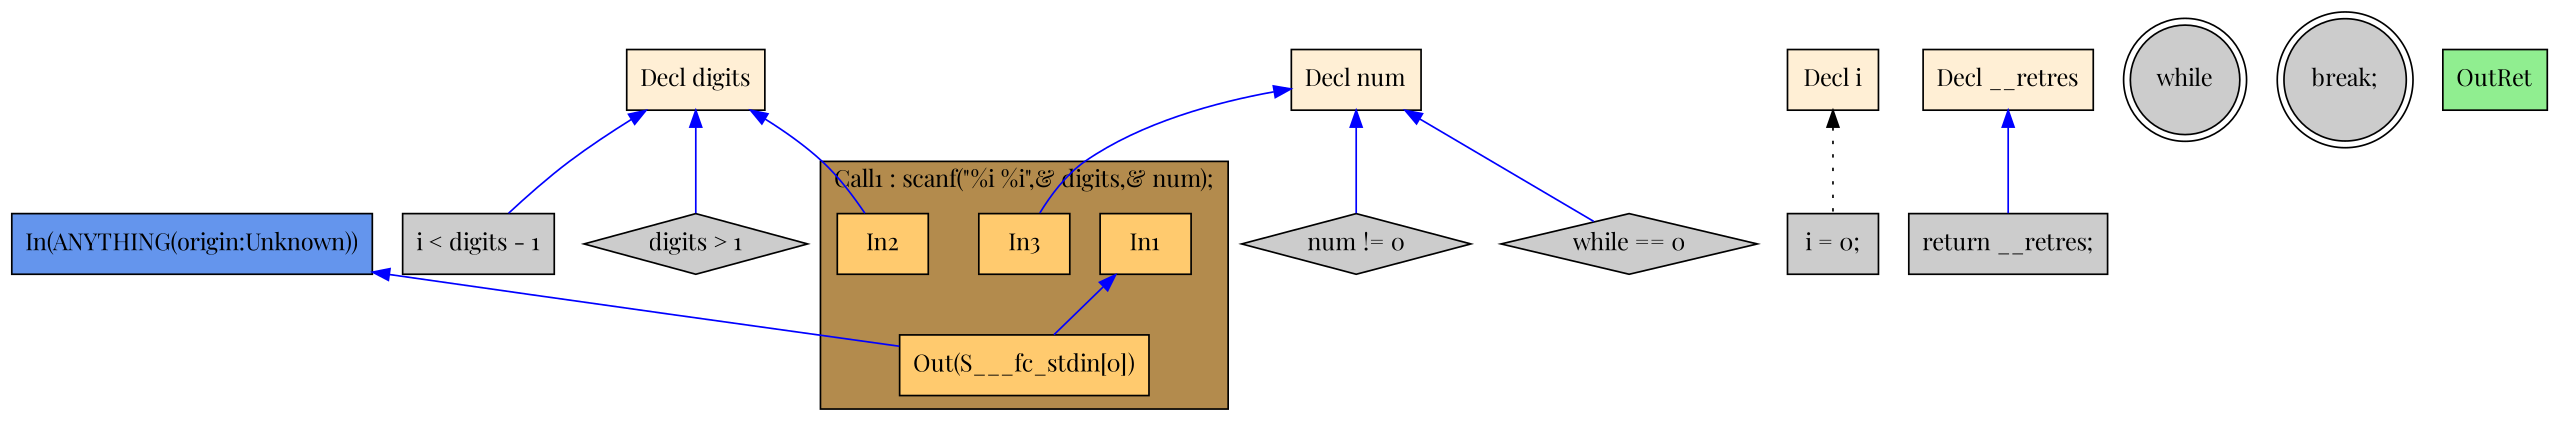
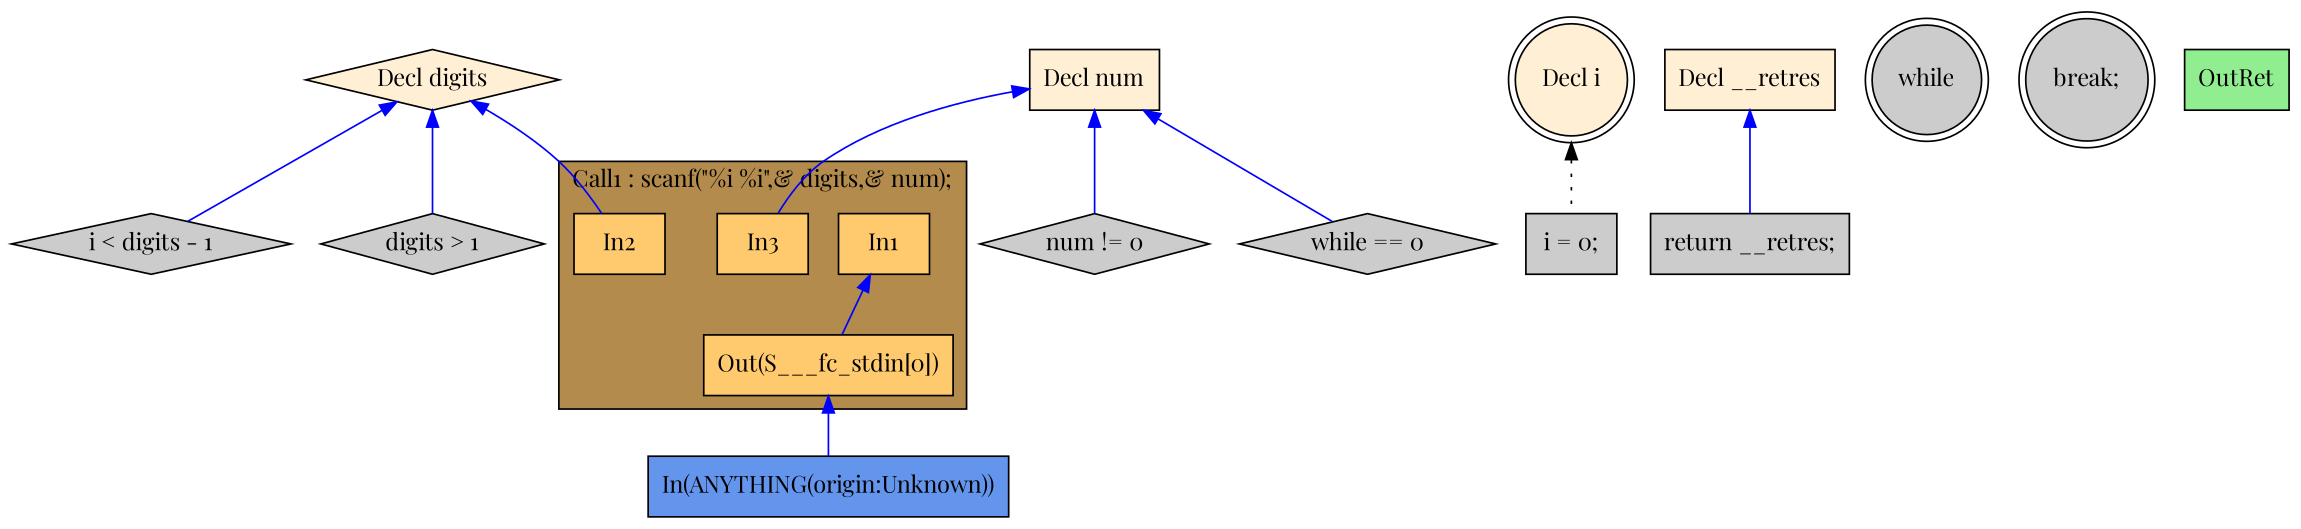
(696, 80) -> (433, 80)
(1833, 80) -> (1571, 80)
(478, 244) -> (151, 244)
(644, 311) -> (828, 434)
